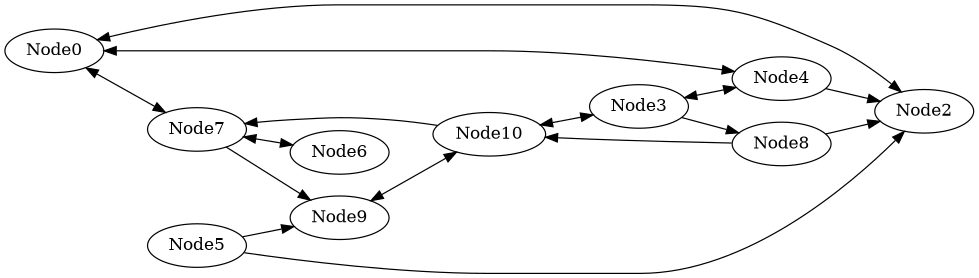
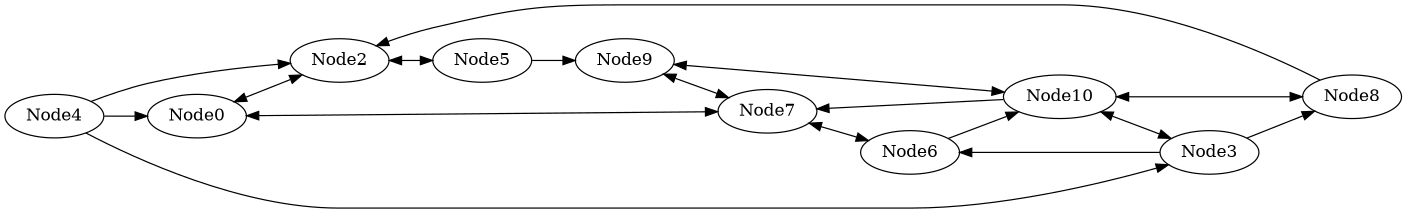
(420, 51) -> none
none -> (411, 60)
none -> (696, 86)
(710, 93) -> (1066, 152)
none -> (1209, 97)
none -> (978, 127)
